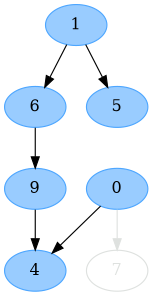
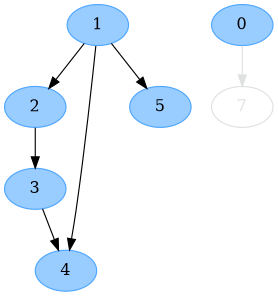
(35, 107) -> (35, 107)
(35, 189) -> (35, 189)
(80, 226) -> (85, 143)
